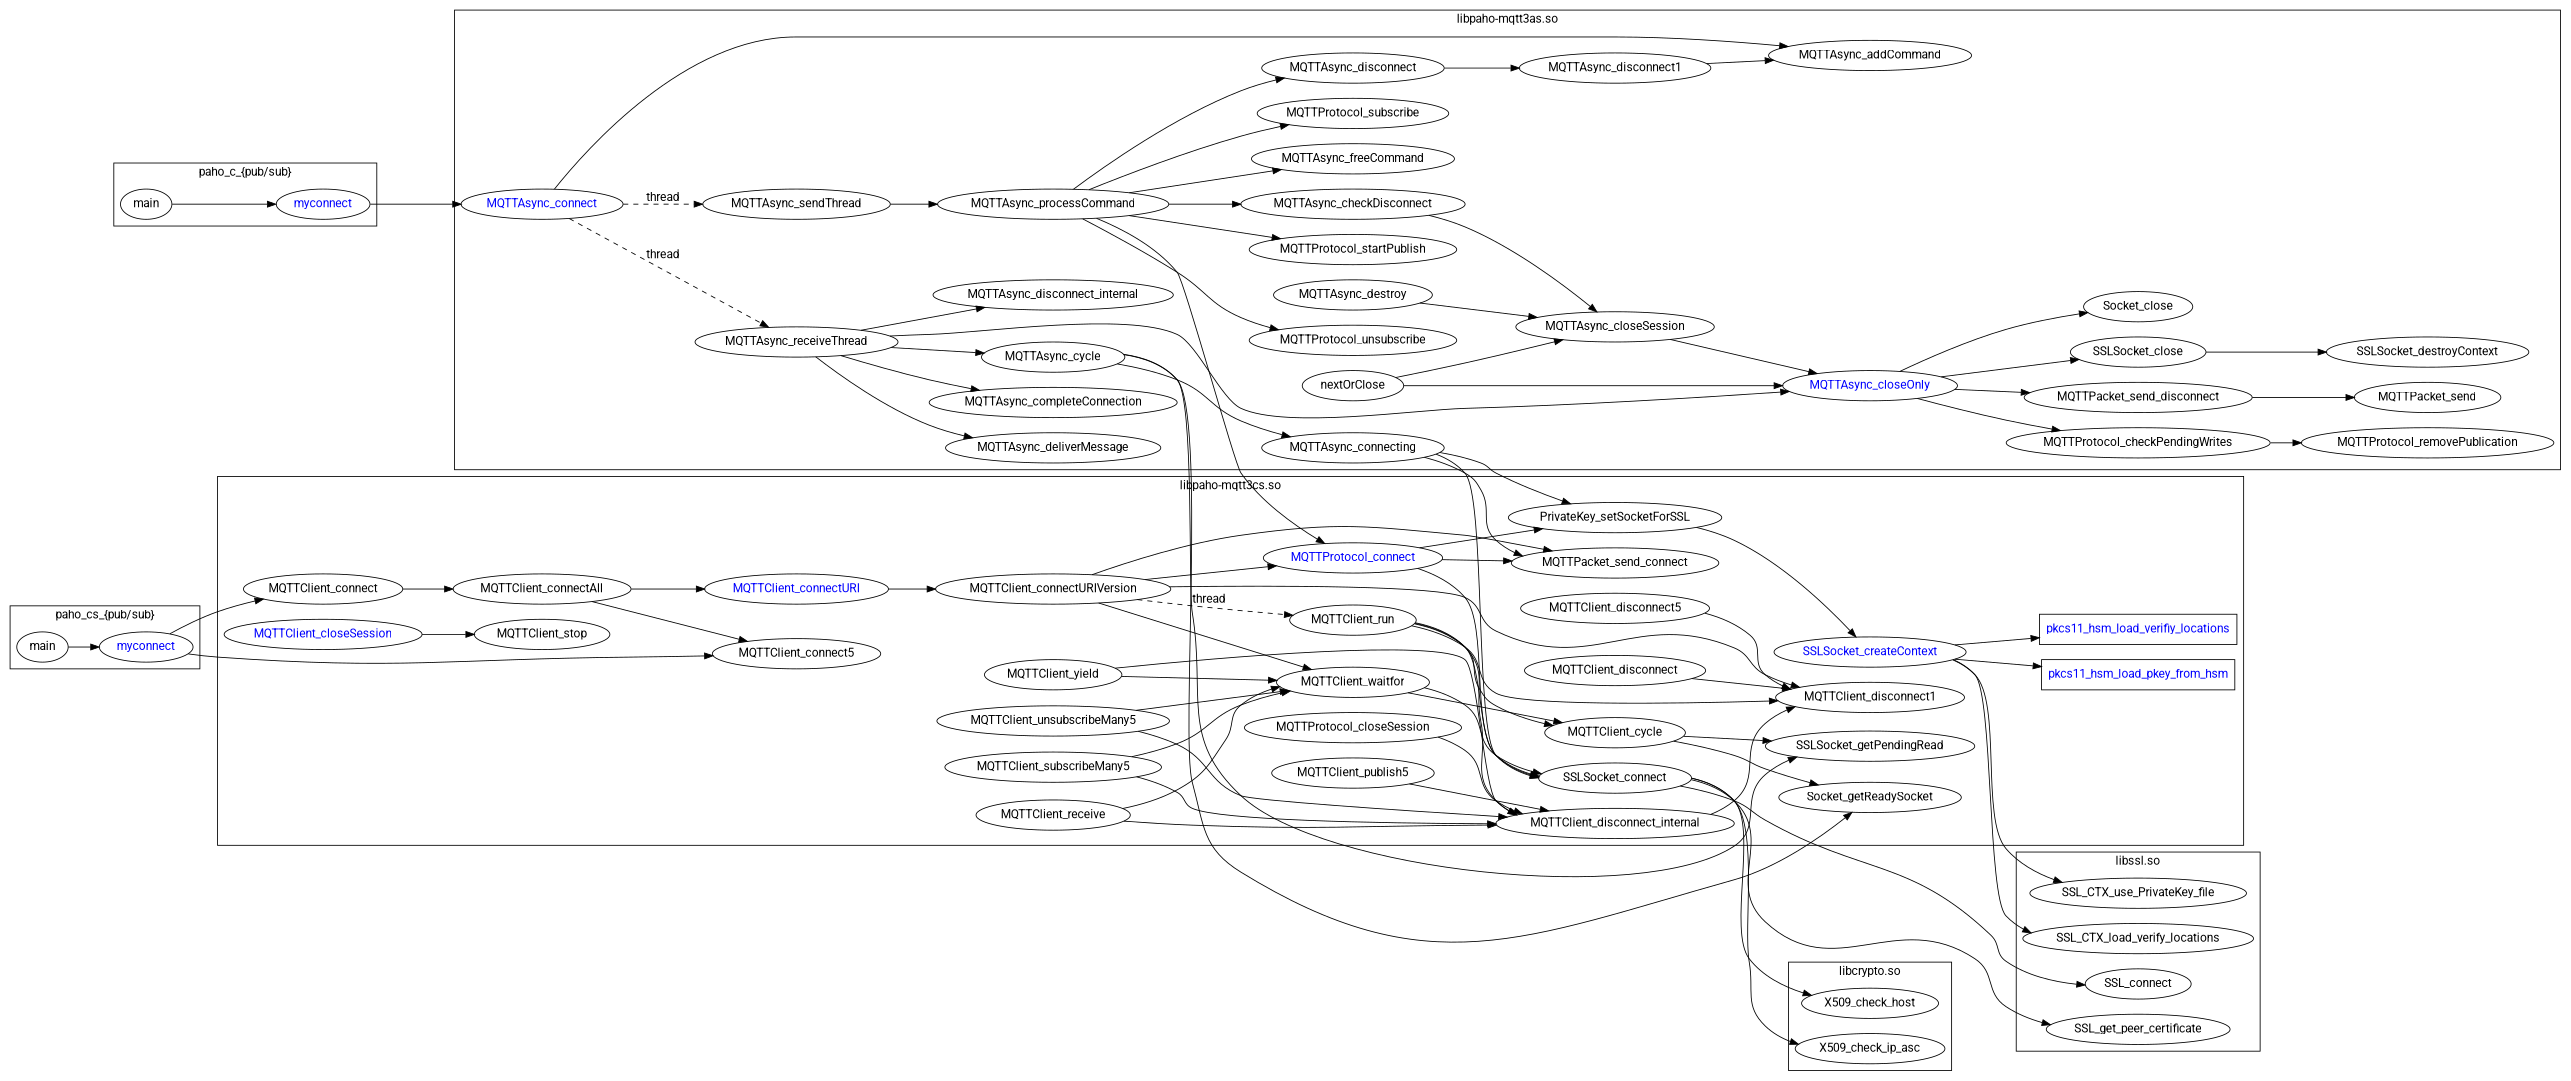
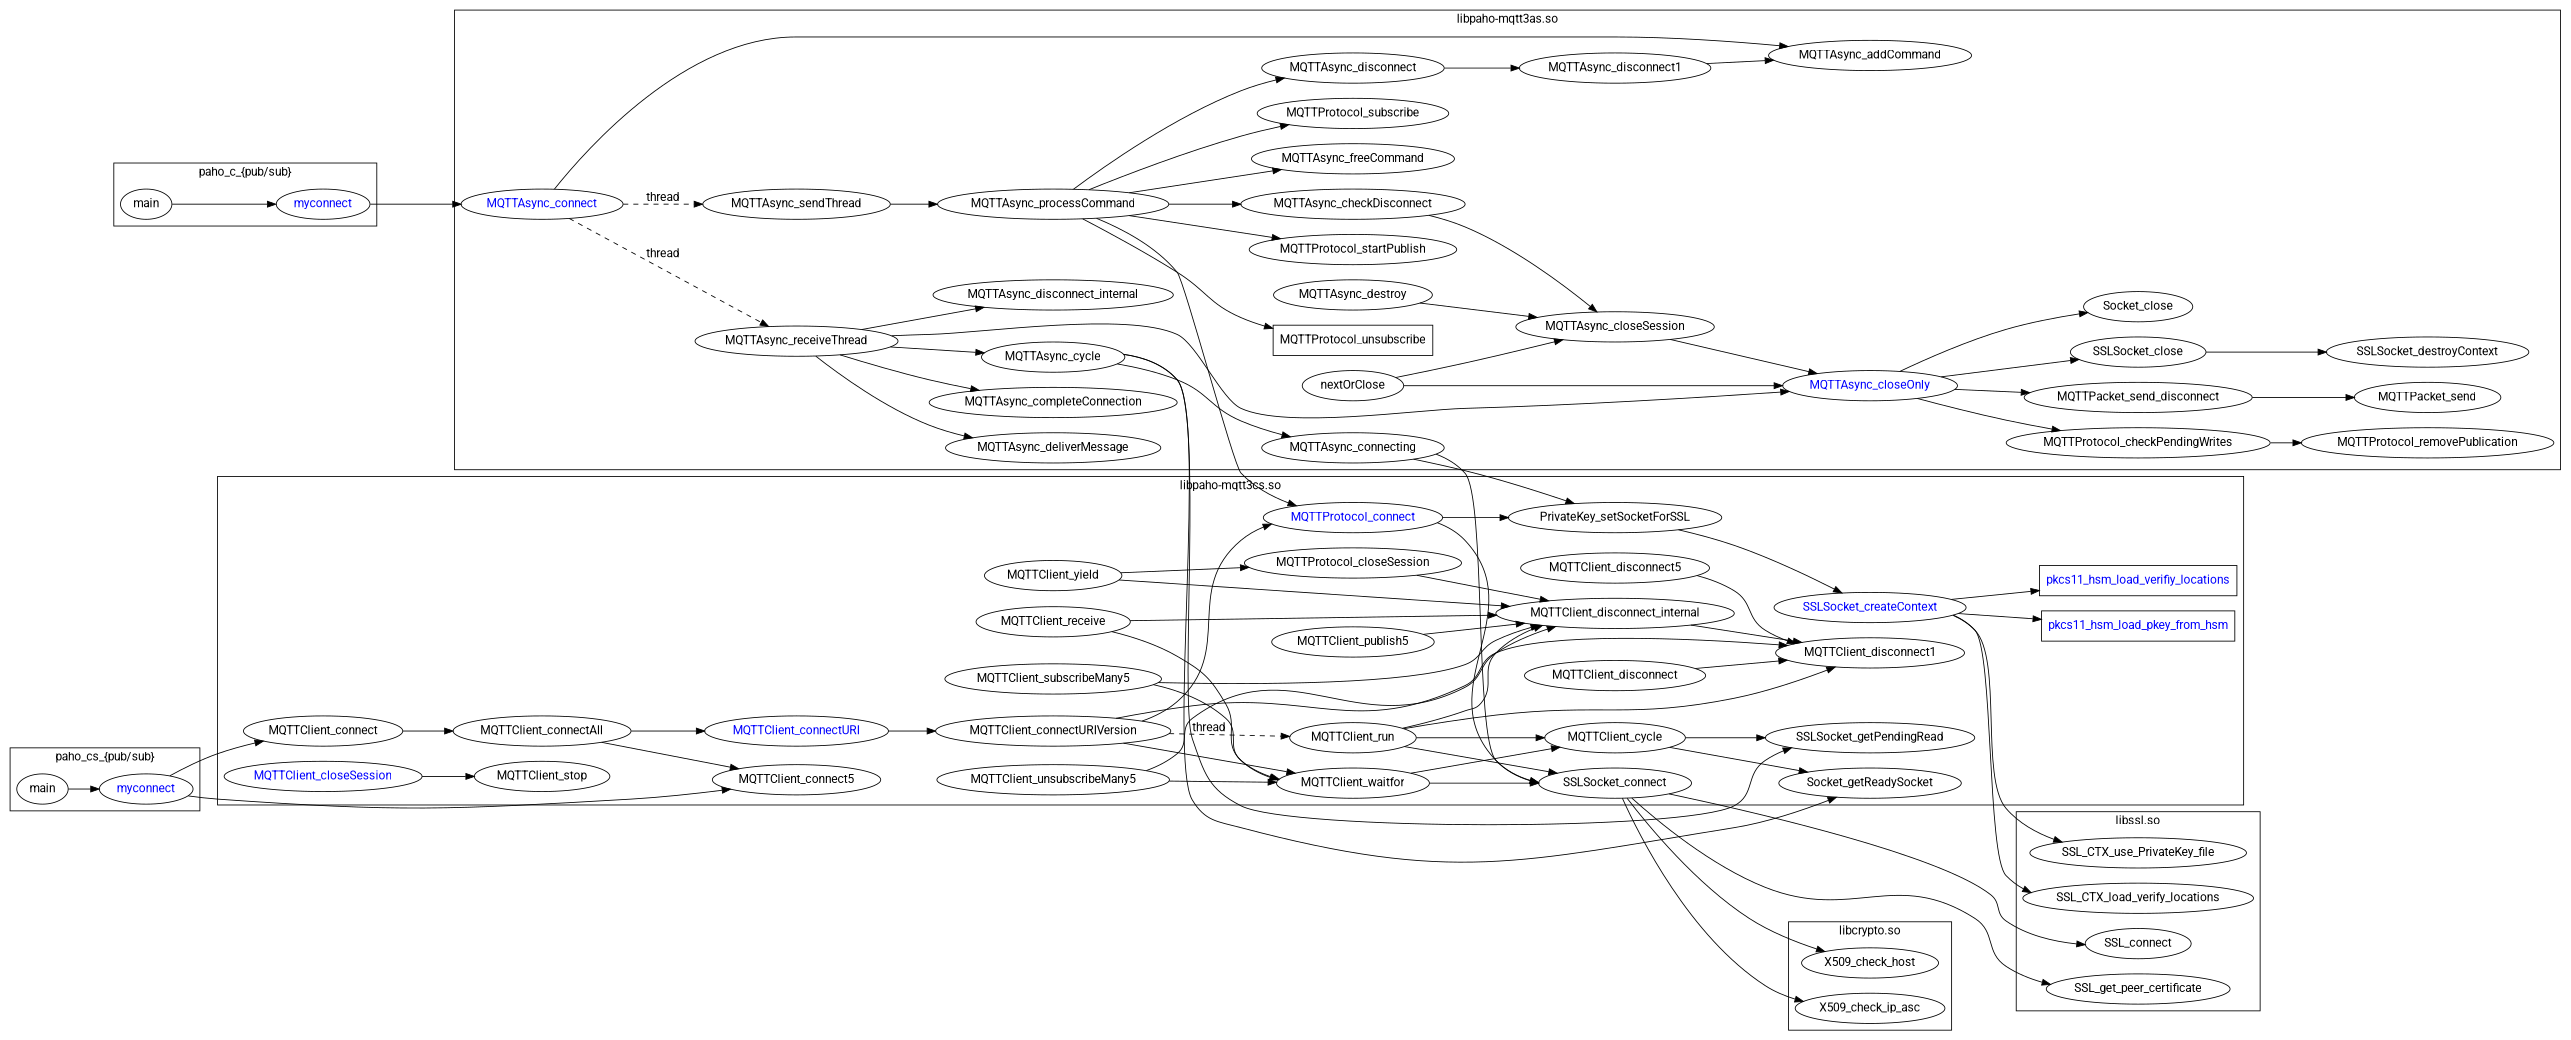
(1353, 340) -> (1353, 340)
(1615, 563) -> none
(1202, 679) -> (1181, 570)
